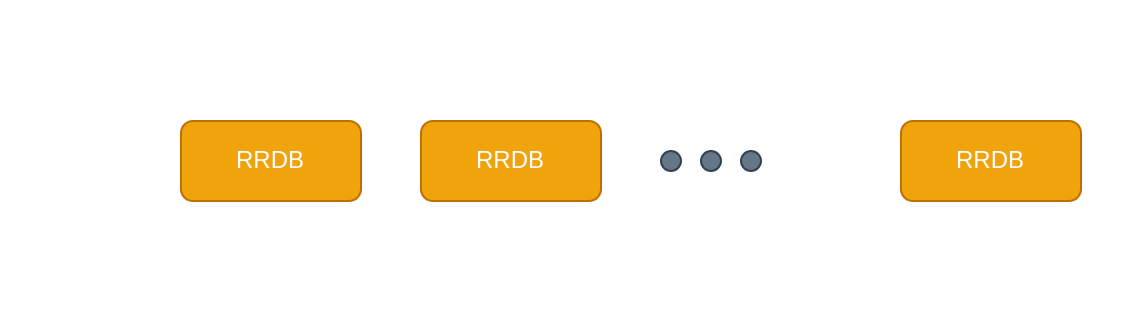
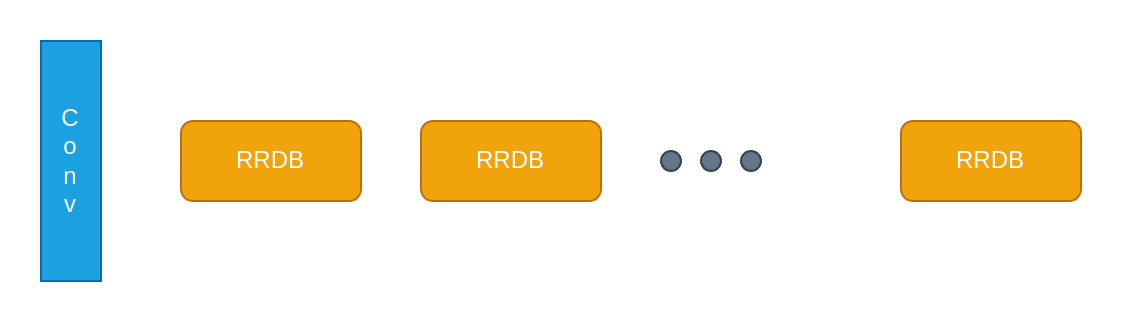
none -> (71, 161)
